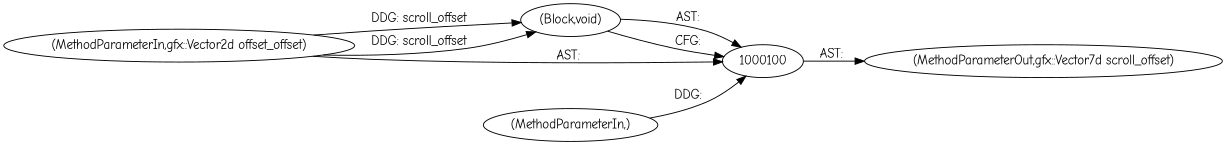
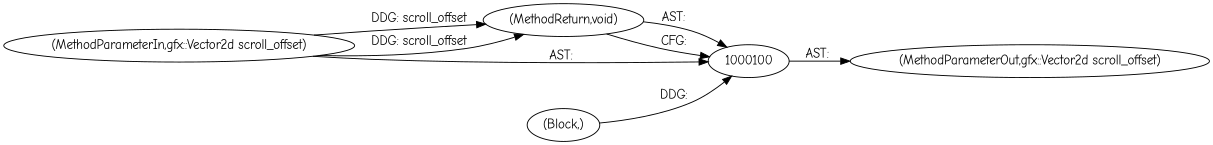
(571, 20) -> (563, 20)
(179, 46) -> (179, 46)
(1043, 61) -> (1030, 61)
(571, 125) -> (563, 125)
